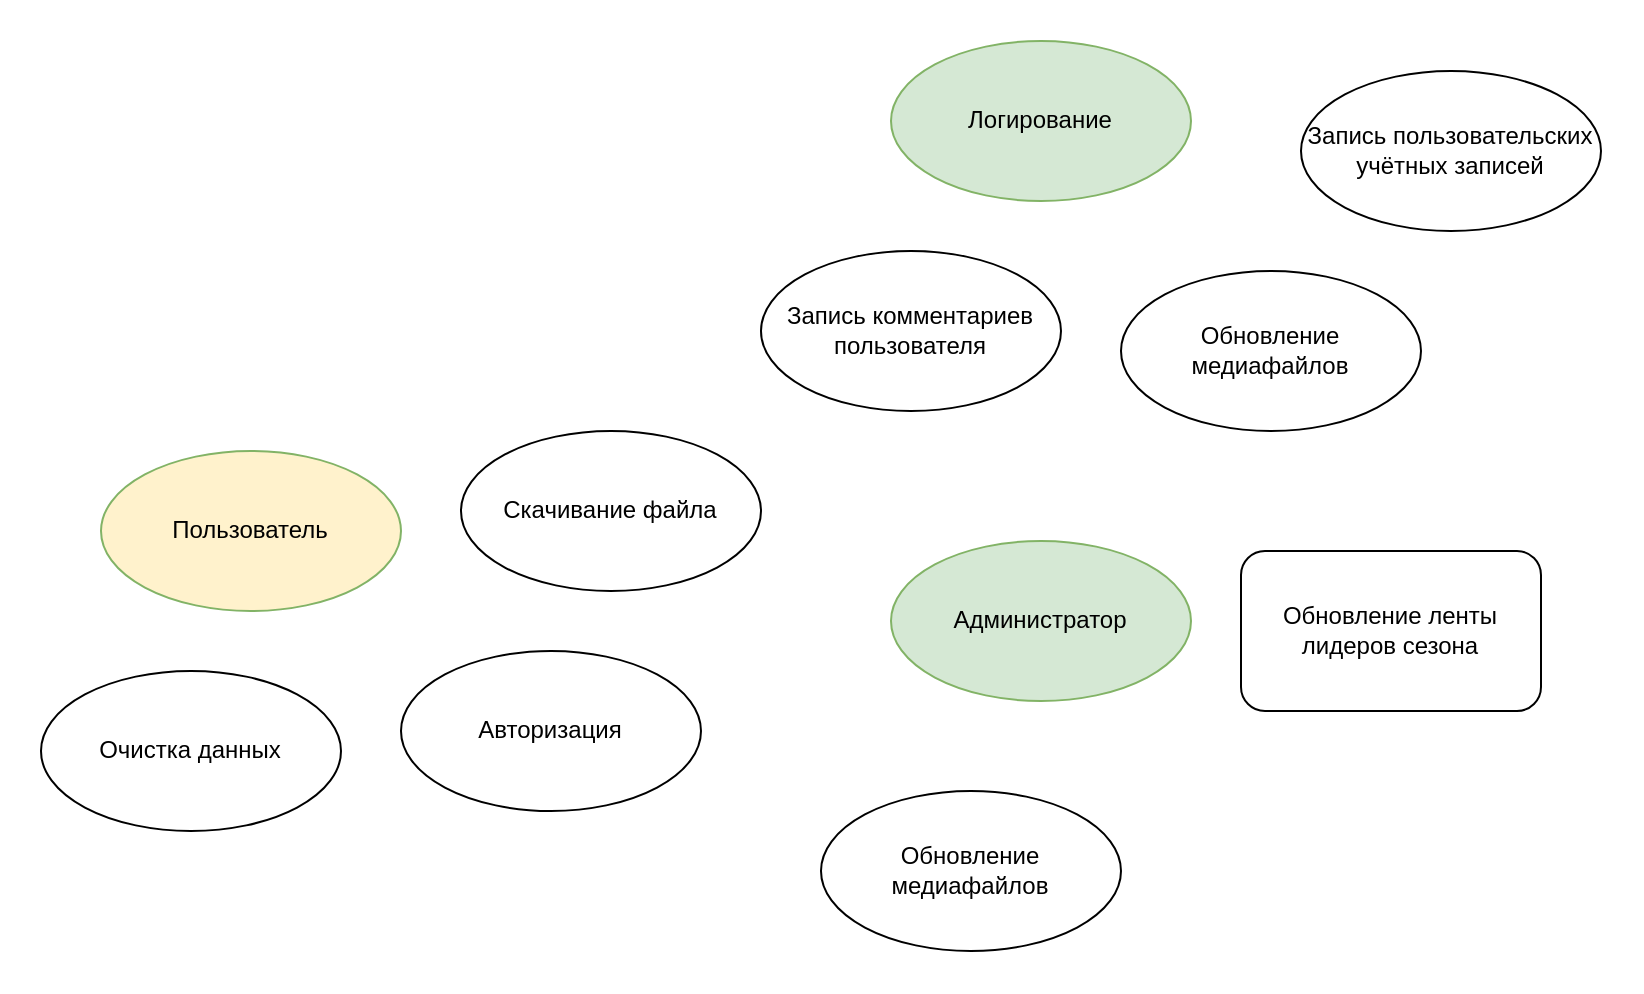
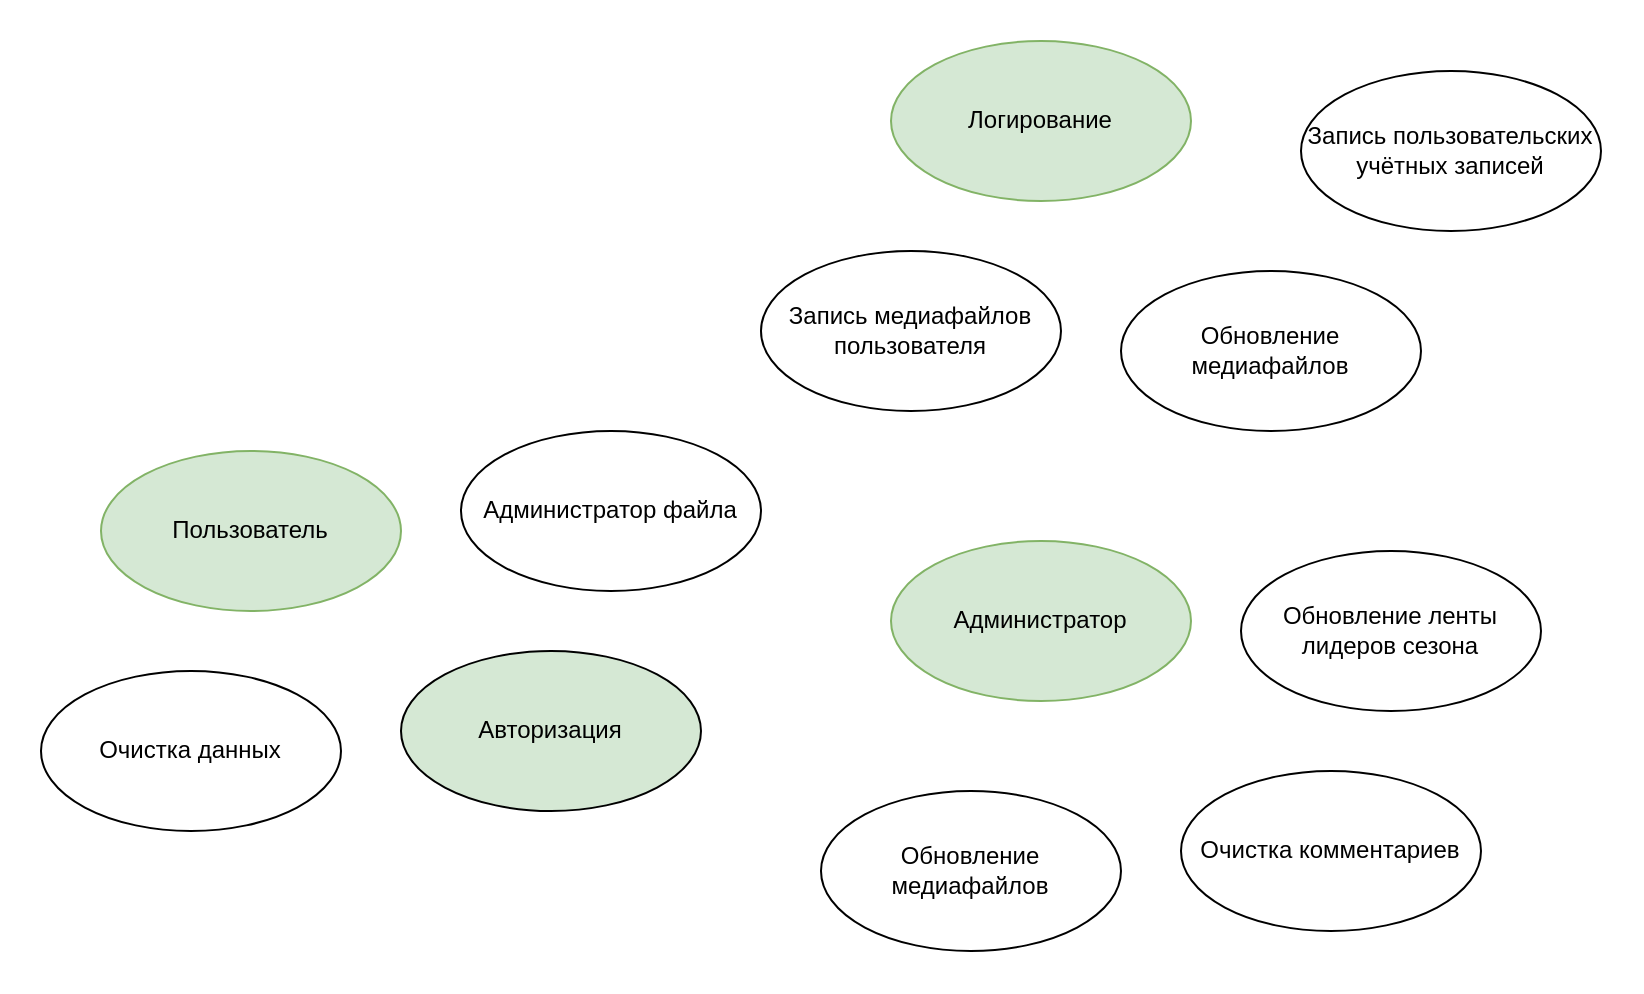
(911, 331) -> (911, 331)
(611, 511) -> (611, 511)
(251, 531) -> (251, 531)
(1391, 631) -> (1391, 631)
(551, 731) -> (551, 731)
none -> (1331, 851)
